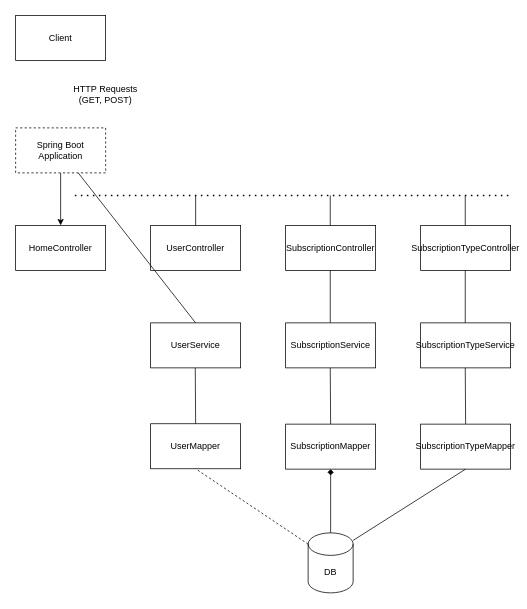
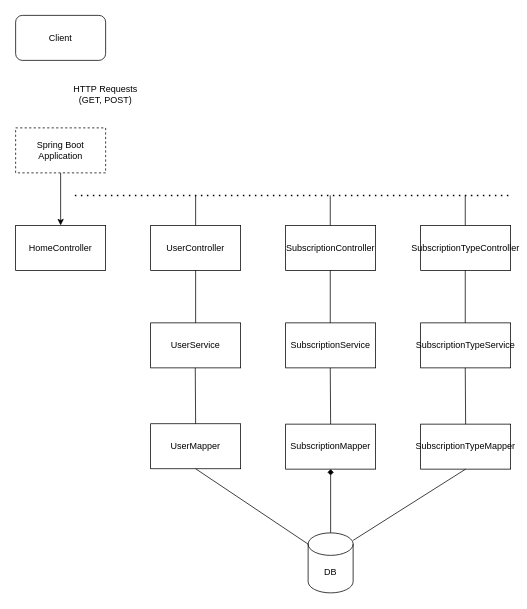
(60, 38) -> (60, 38)
(137, 248) -> (195, 297)
(251, 506) -> (251, 506)
